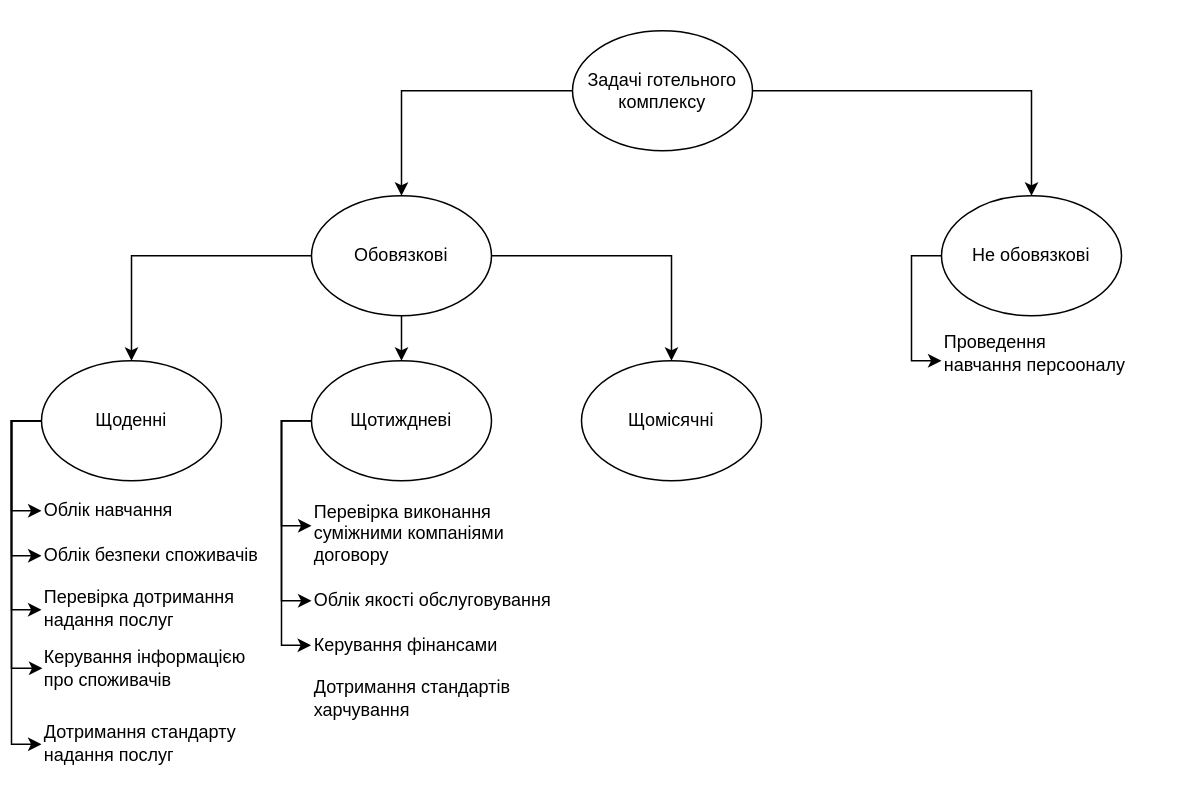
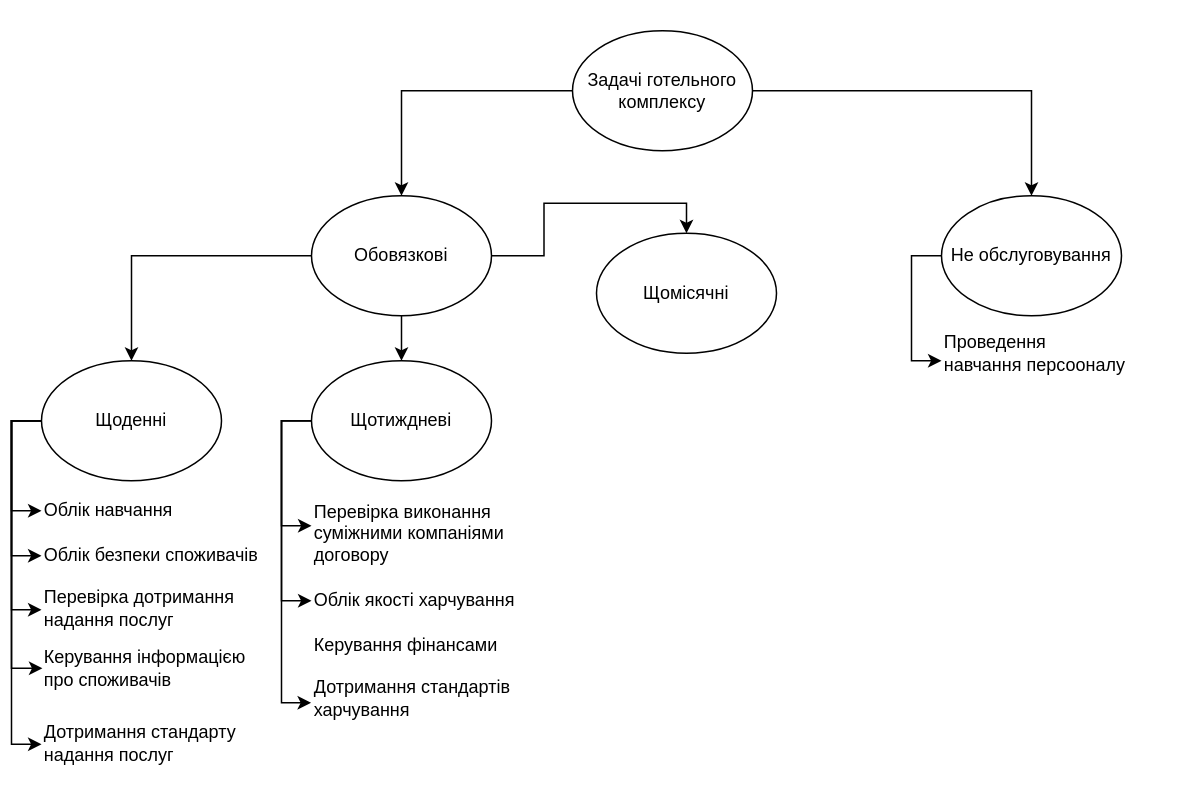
(1031, 256) -> (1031, 256)
(671, 421) -> (686, 293)
(433, 601) -> (425, 601)
(292, 645) -> none
none -> (281, 685)
